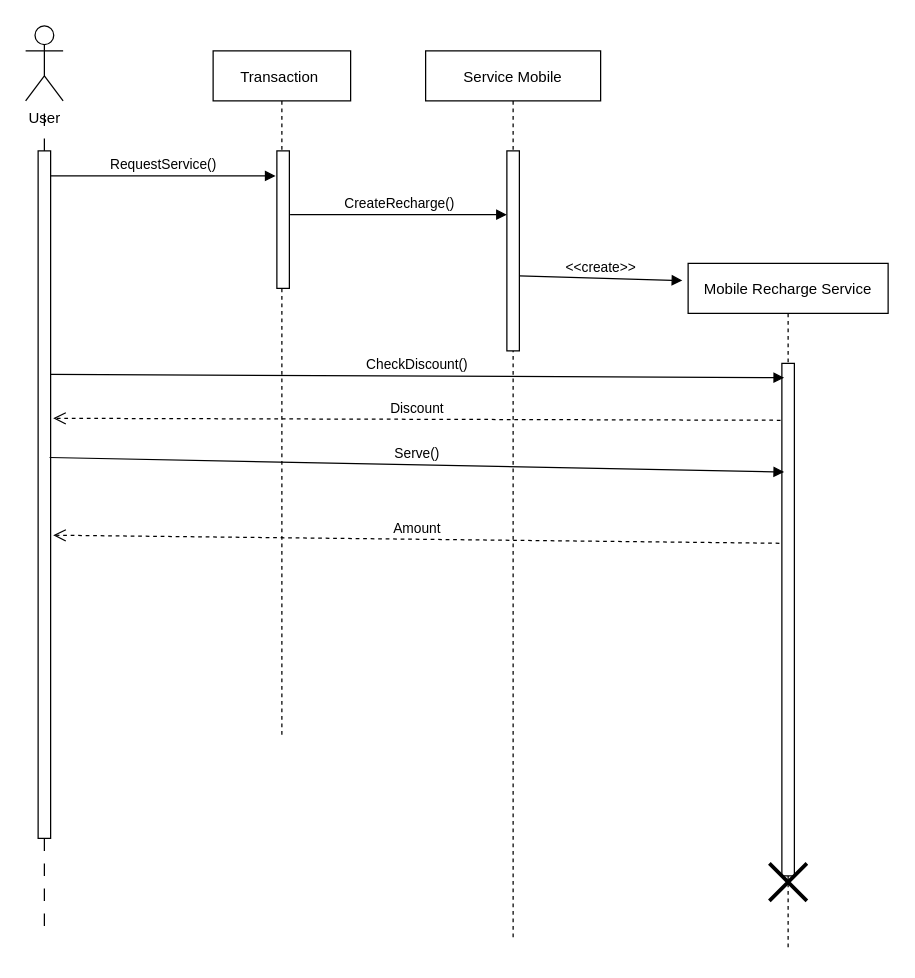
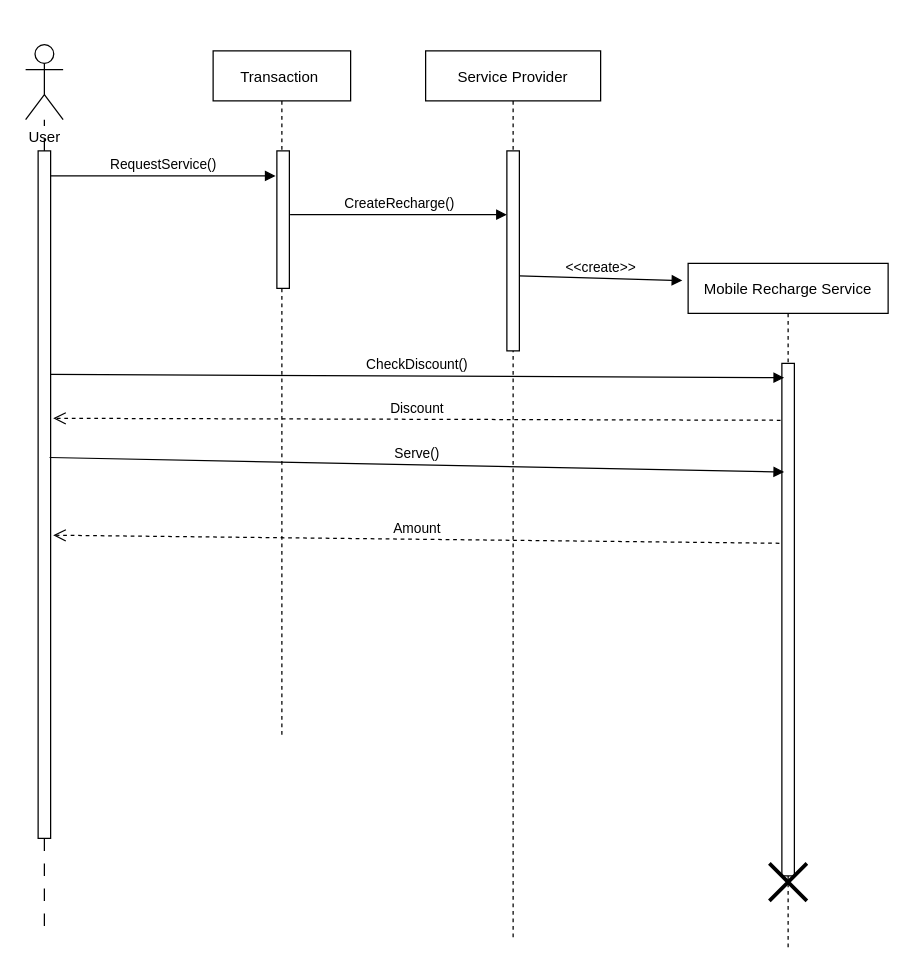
(44, 63) -> (44, 82)
(513, 76) -> (513, 76)
